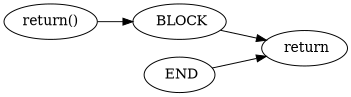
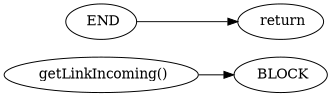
(51, 22) -> (101, 75)
(239, 34) -> none
